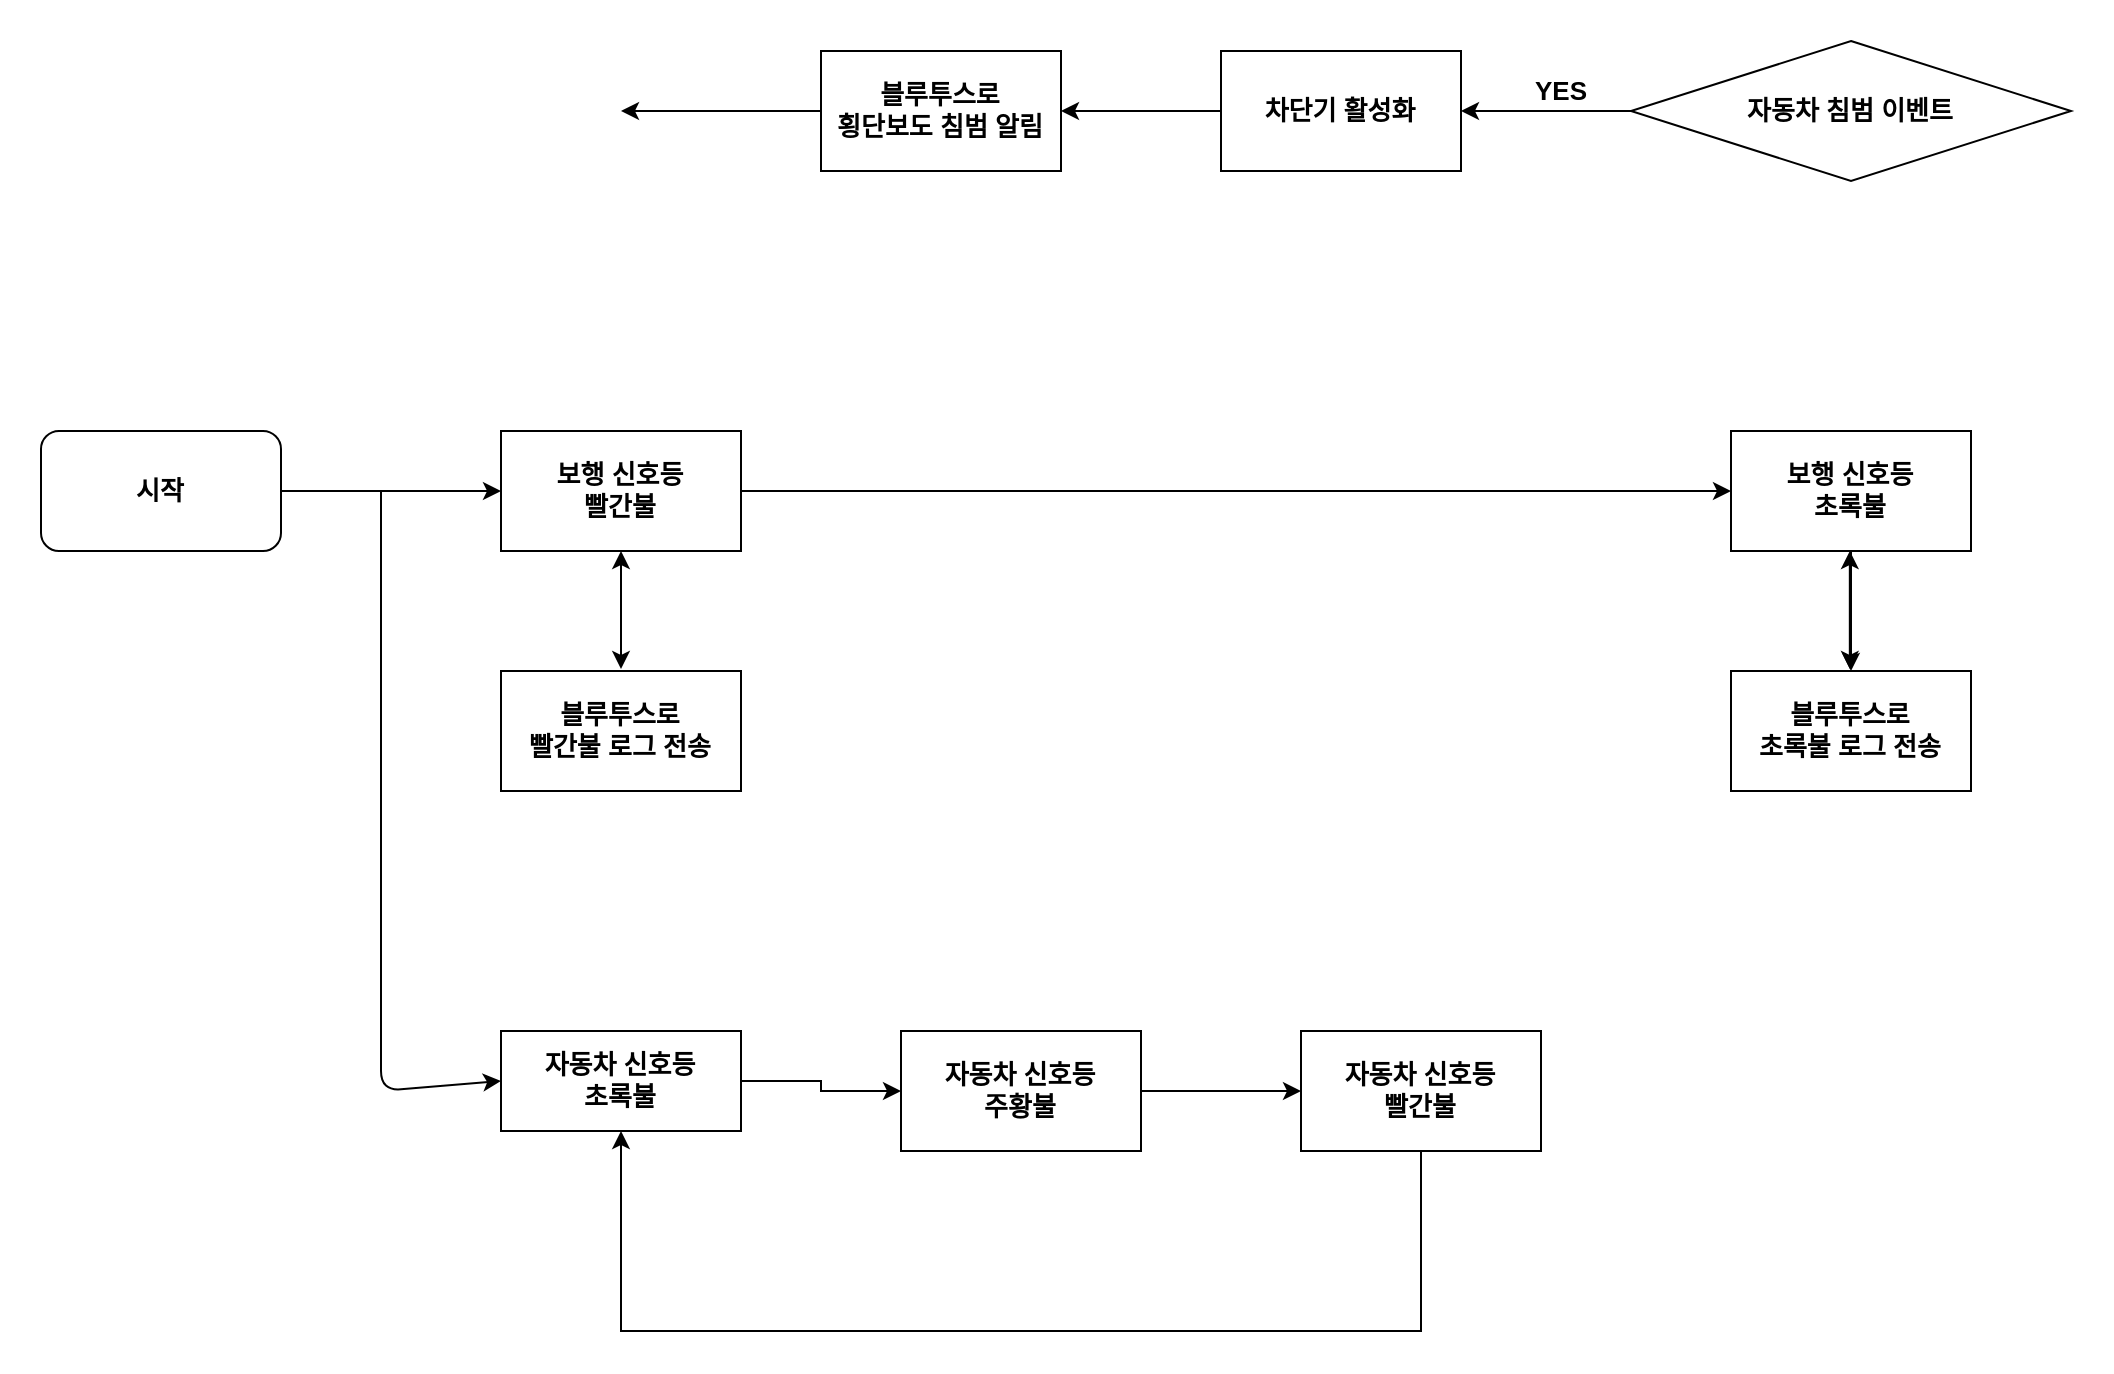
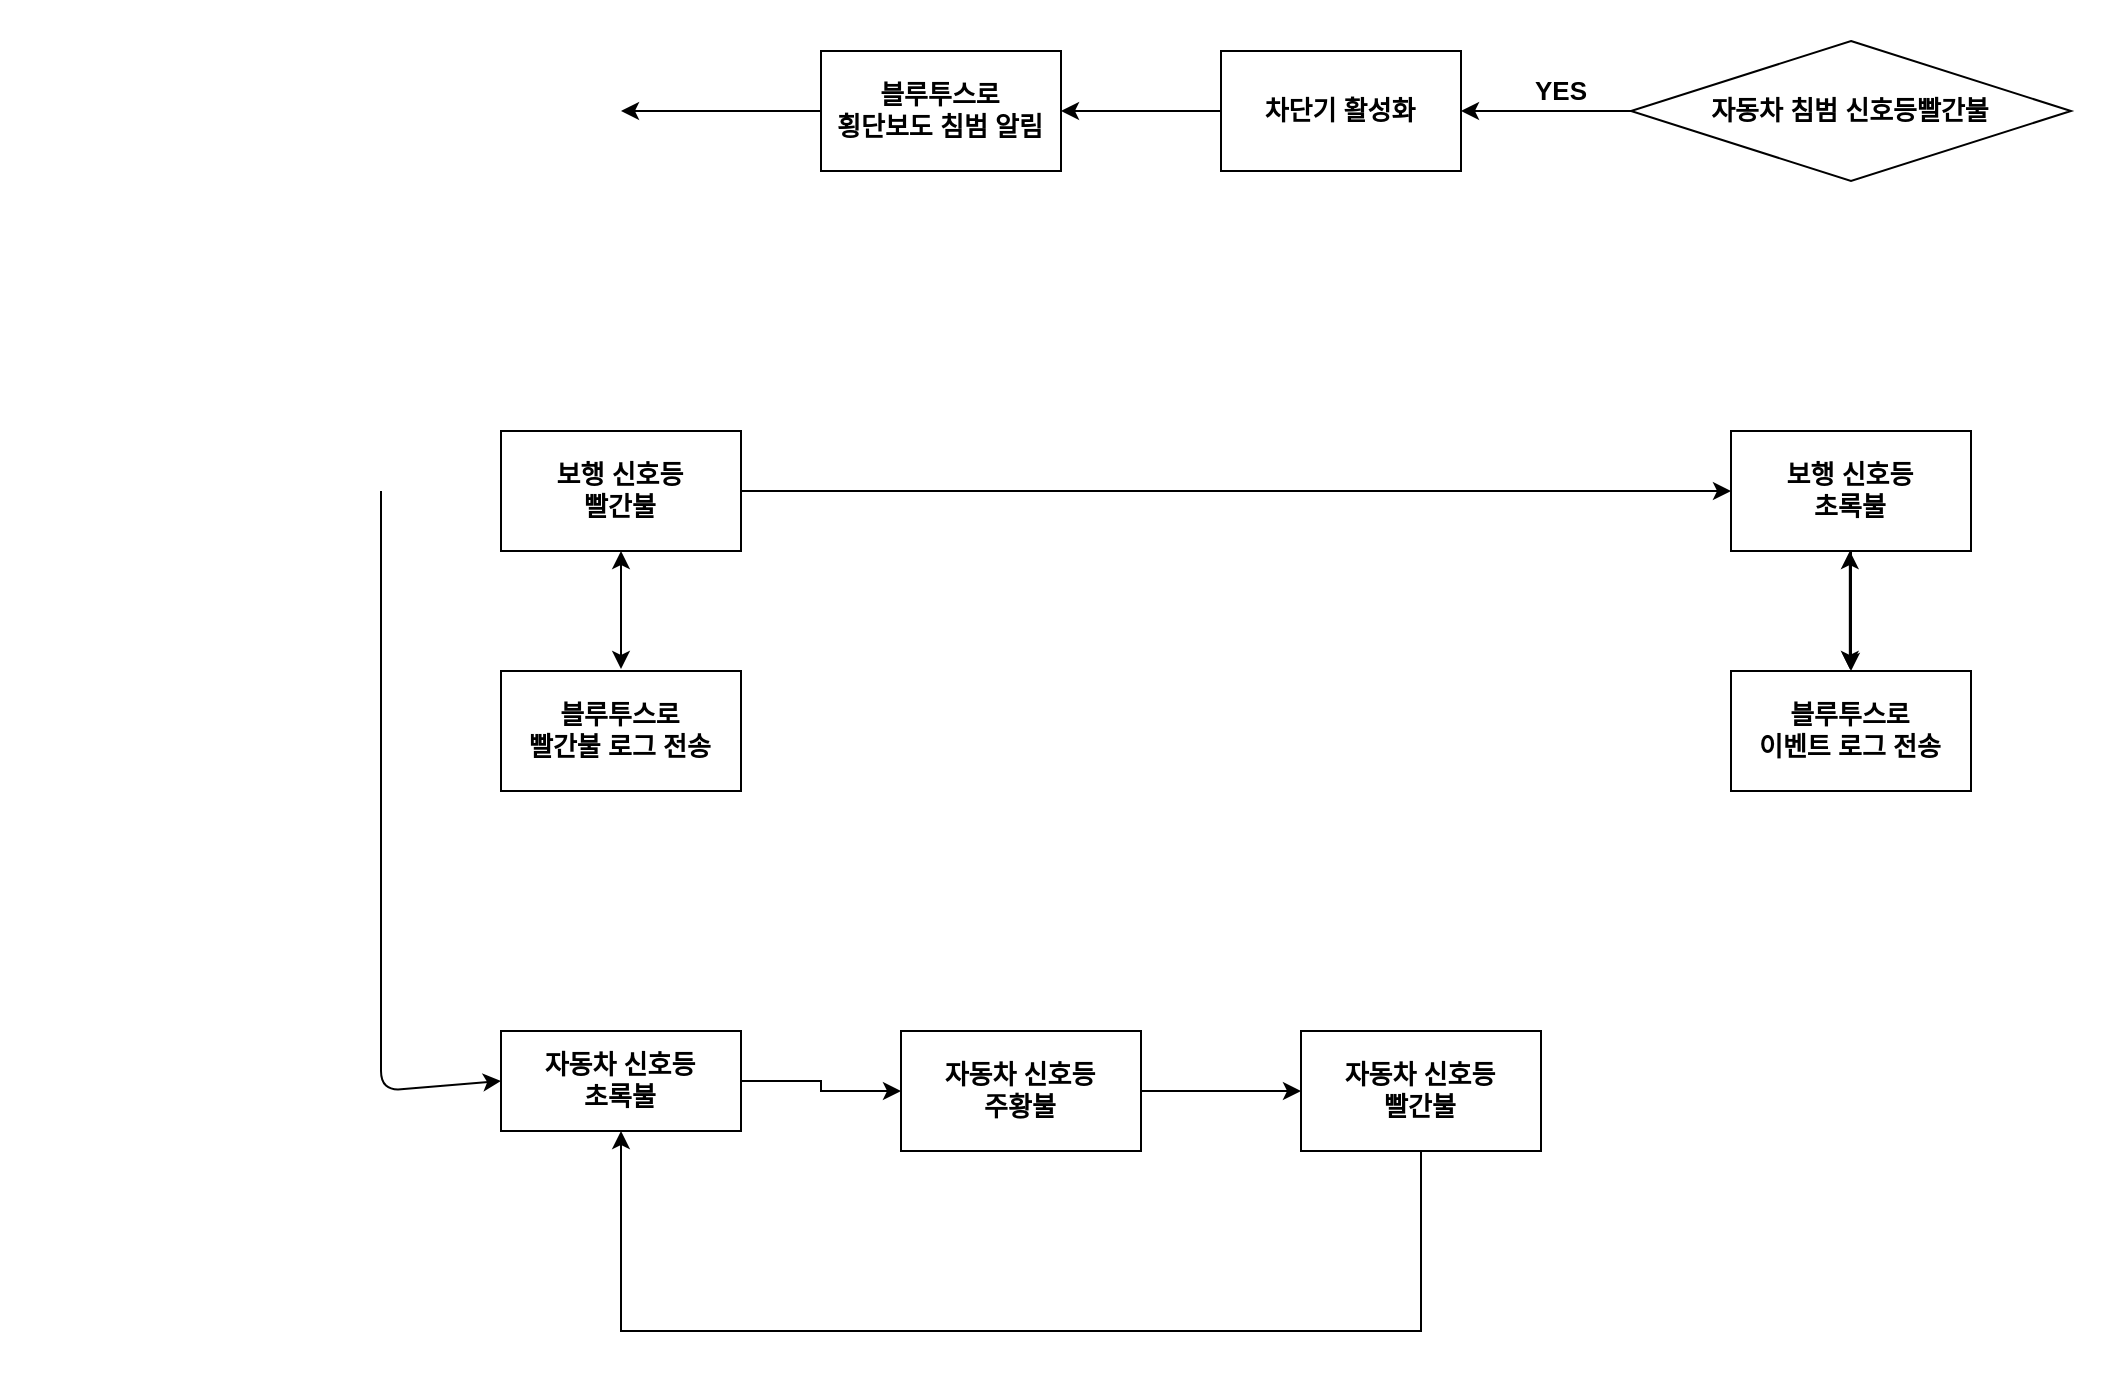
(1851, 111) -> (1851, 111)
(161, 491) -> none
(385, 491) -> none
(1851, 731) -> (1851, 731)
